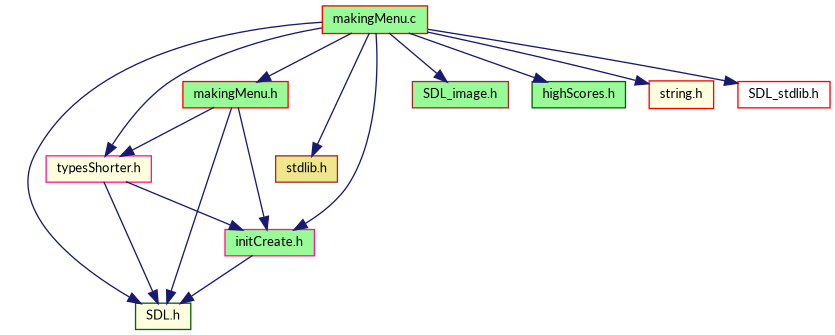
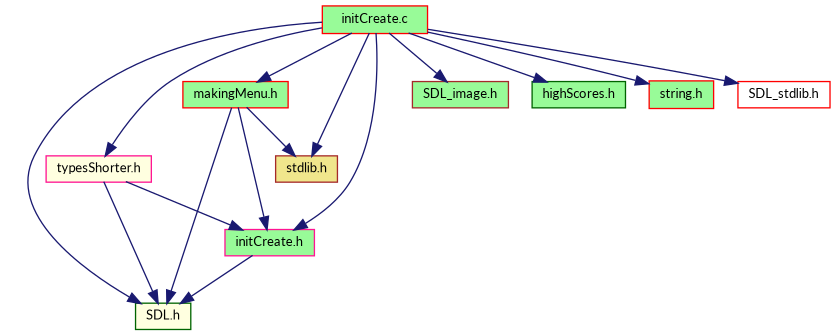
(375, 20) -> (375, 20)
(681, 95) -> (681, 95)
(173, 129) -> (266, 127)
